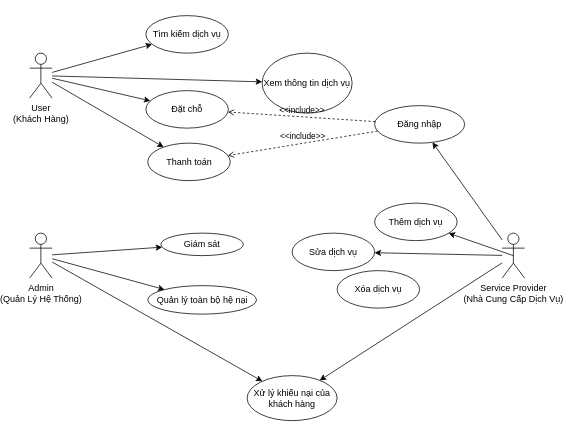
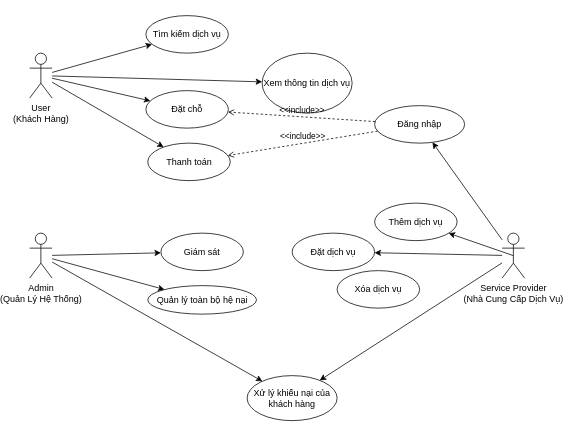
(202, 244) -> (202, 252)
(333, 252) -> (333, 252)
